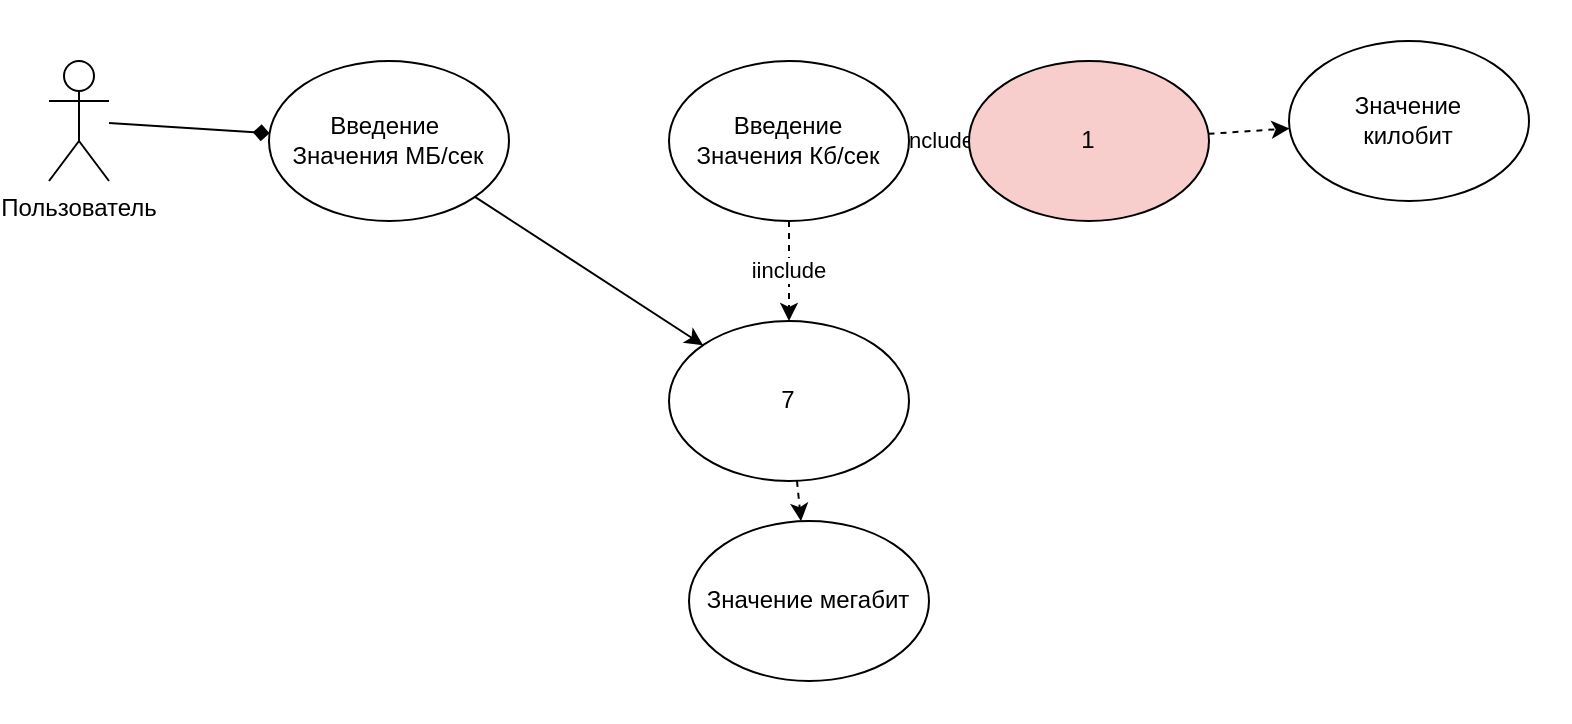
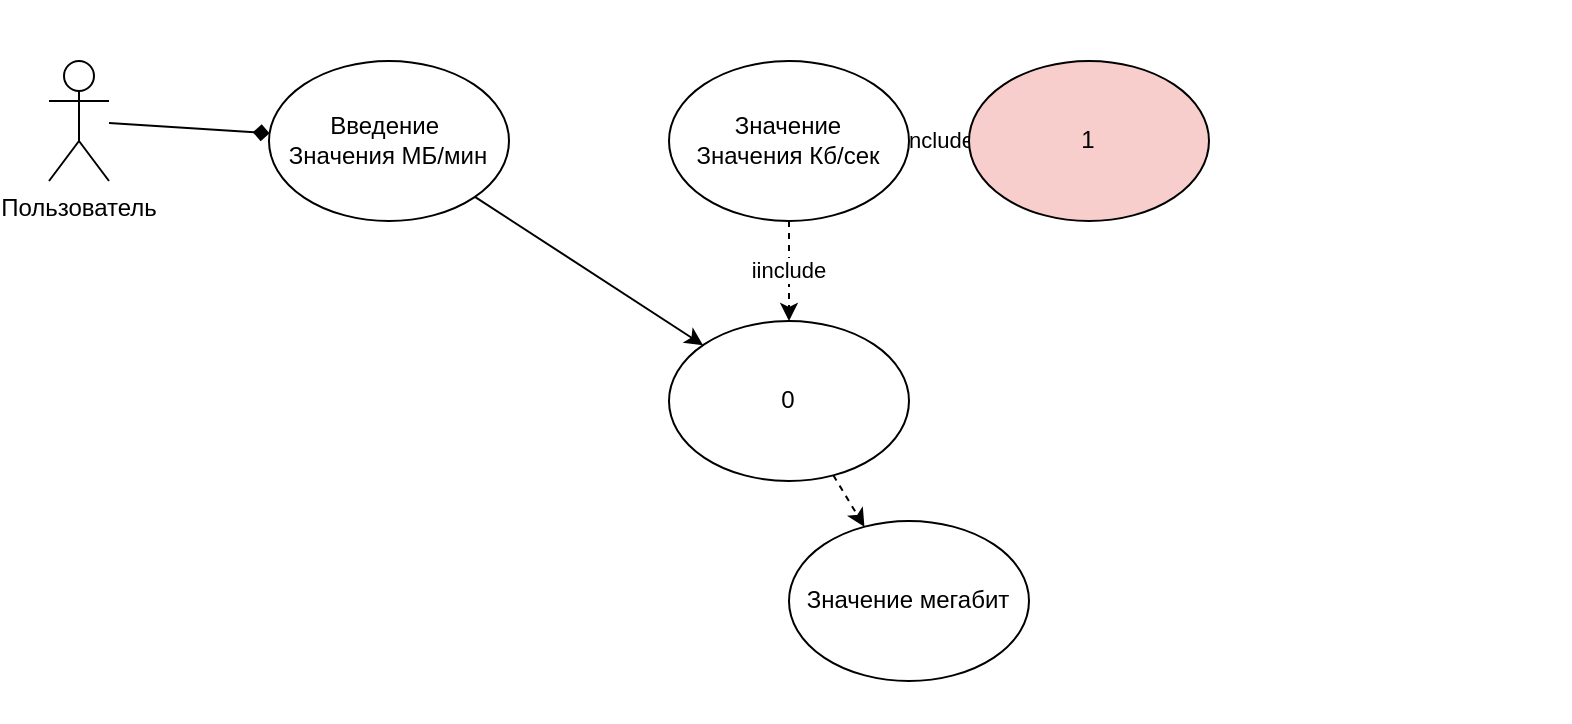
(1409, 121) -> none
(1243, 132) -> none
(389, 141) -> (389, 141)
(789, 141) -> (789, 141)
(789, 401) -> (789, 401)
(809, 601) -> (909, 601)
